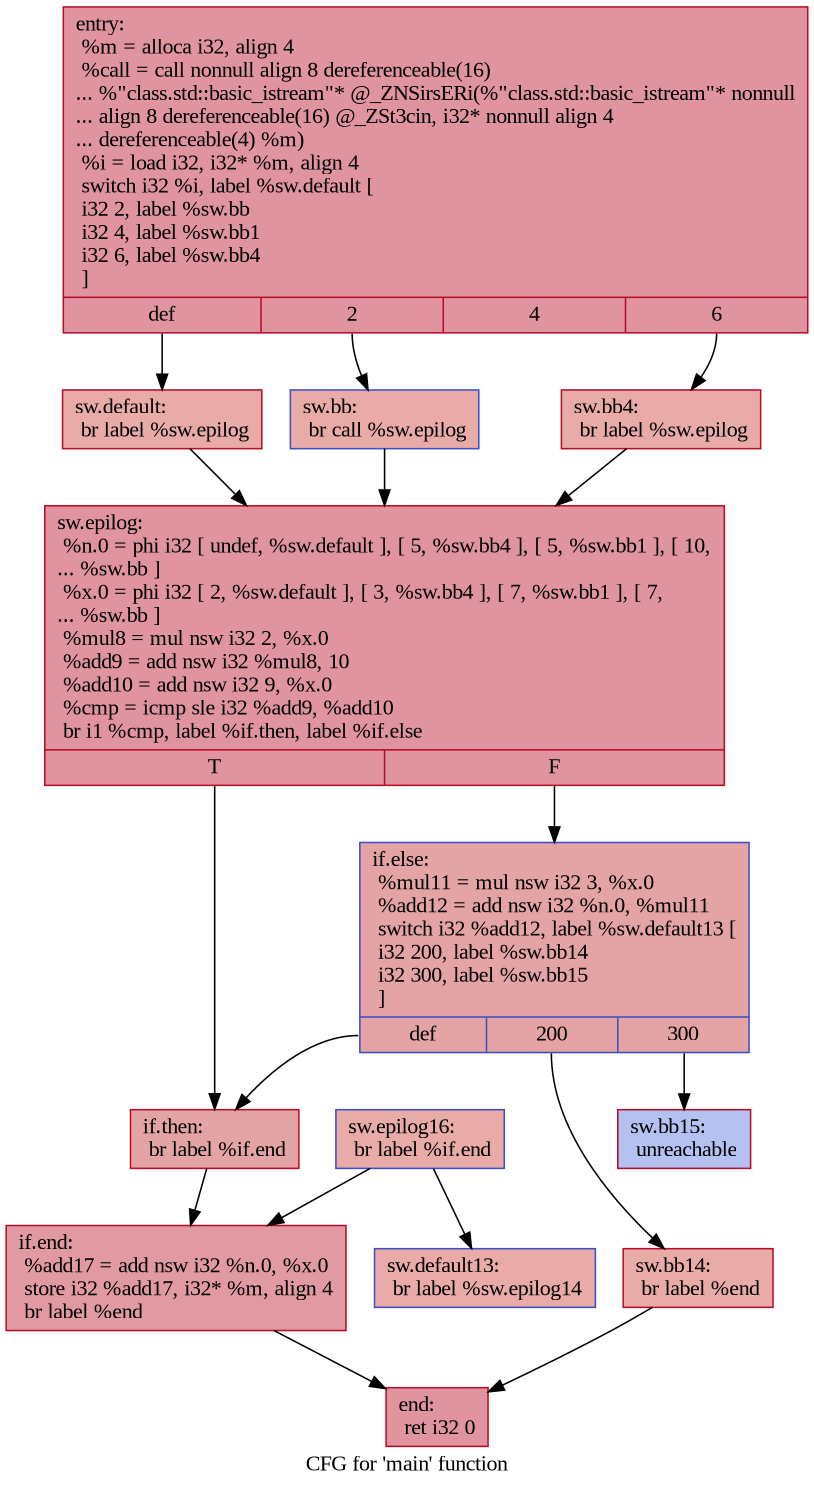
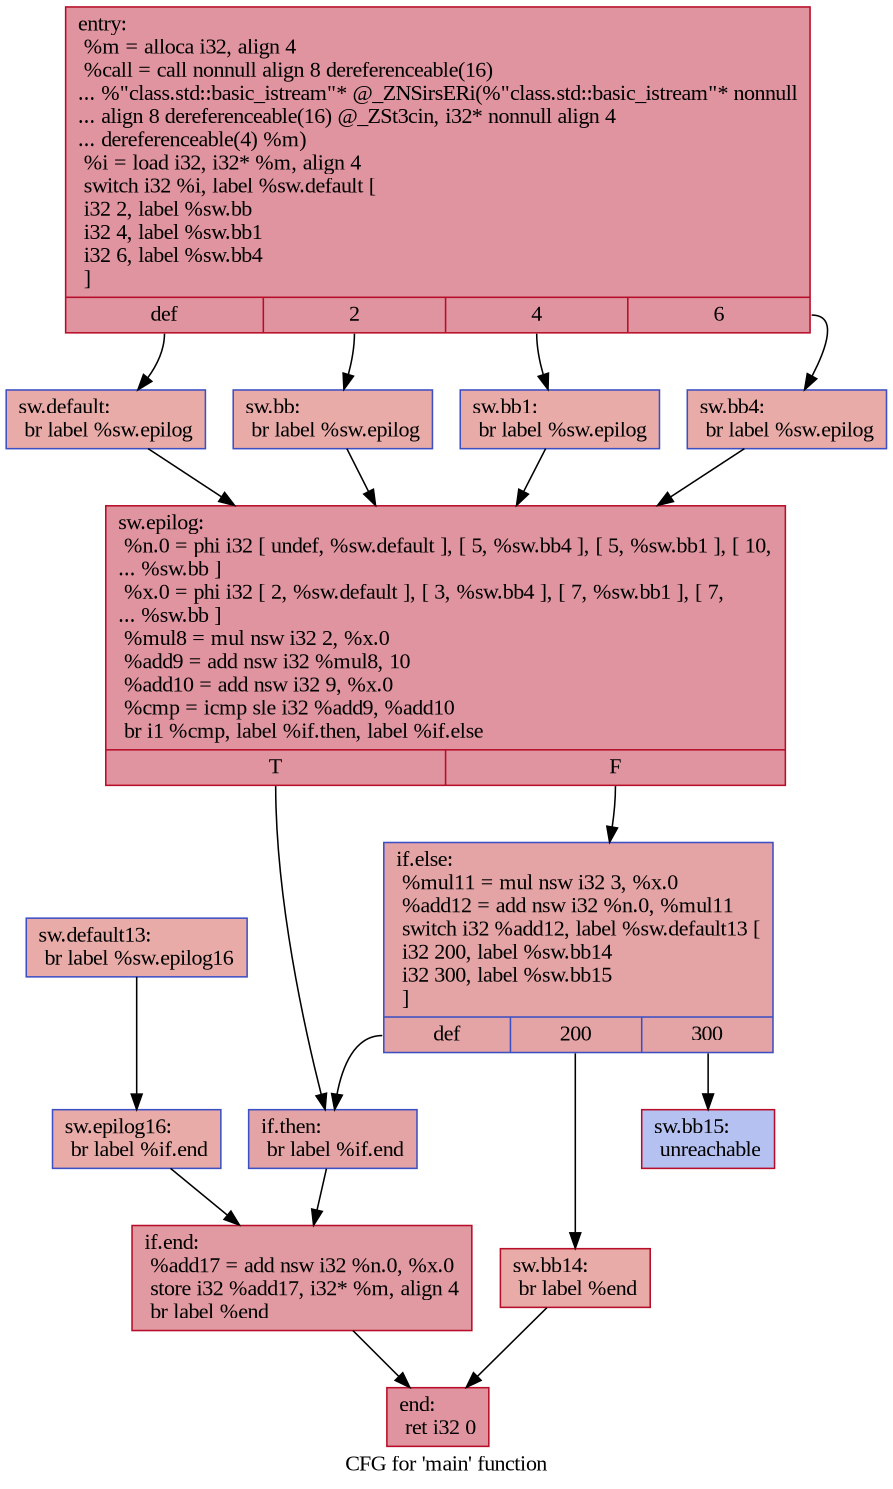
(162, 419) -> (106, 419)
none -> (560, 419)
(661, 419) -> (787, 419)
(385, 430) -> (333, 430)
(215, 1139) -> (333, 1139)
(449, 1202) -> (137, 1035)
(485, 1289) -> (137, 958)
